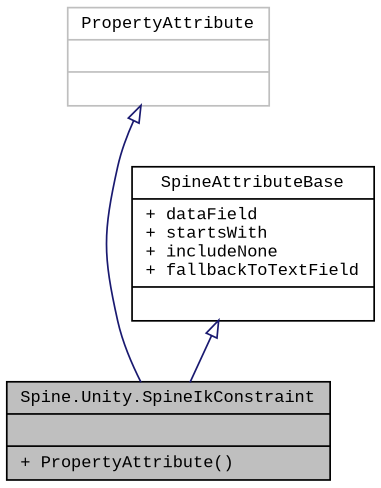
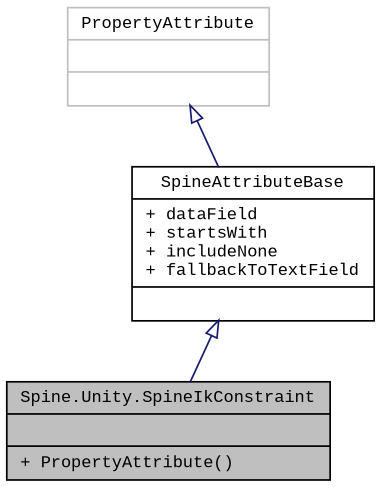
(107, 252) -> (208, 144)
